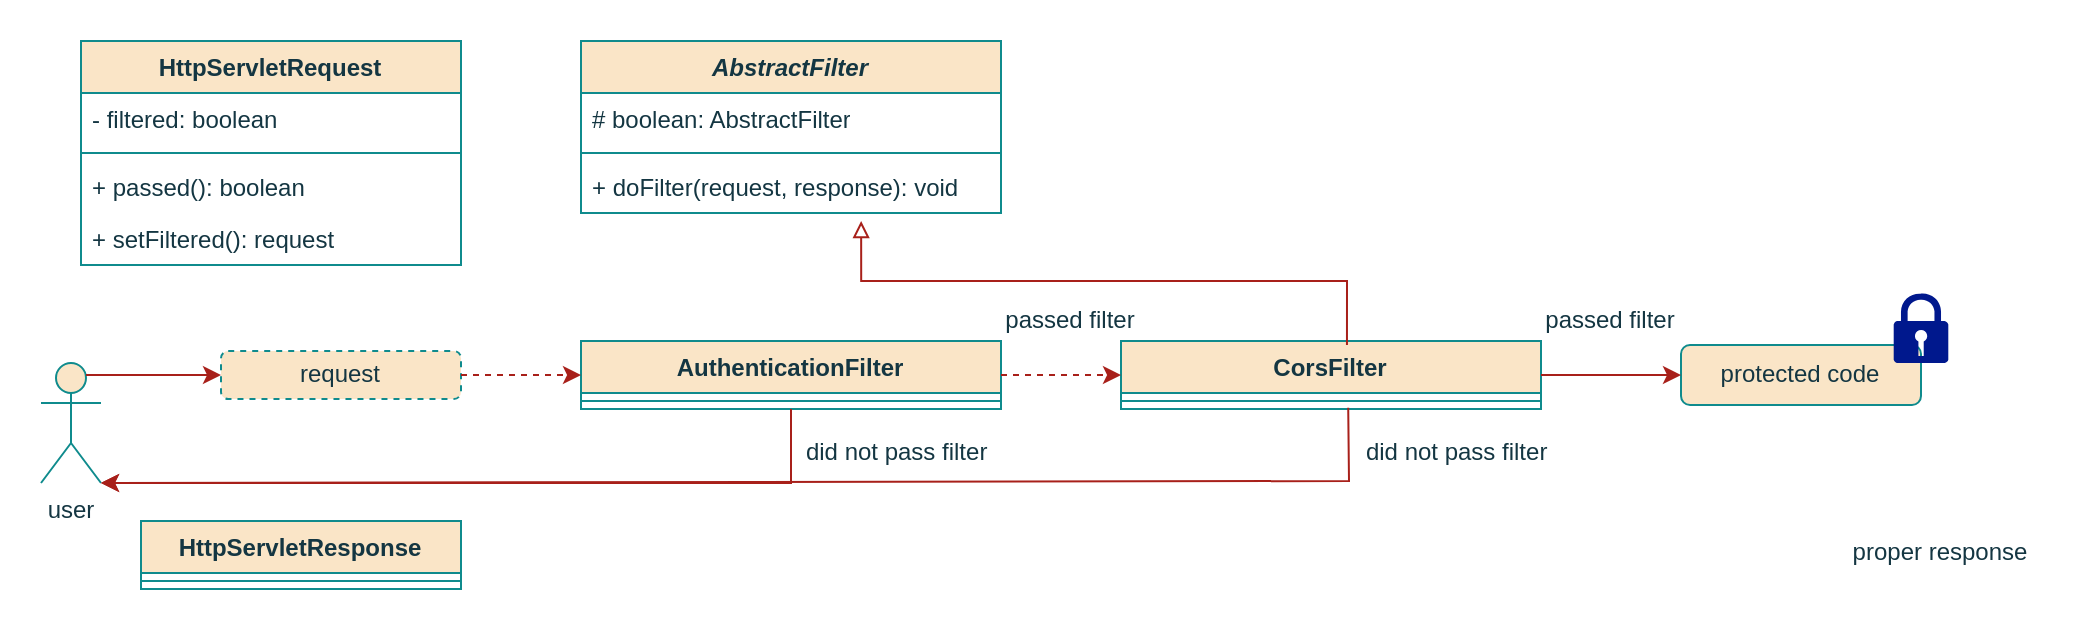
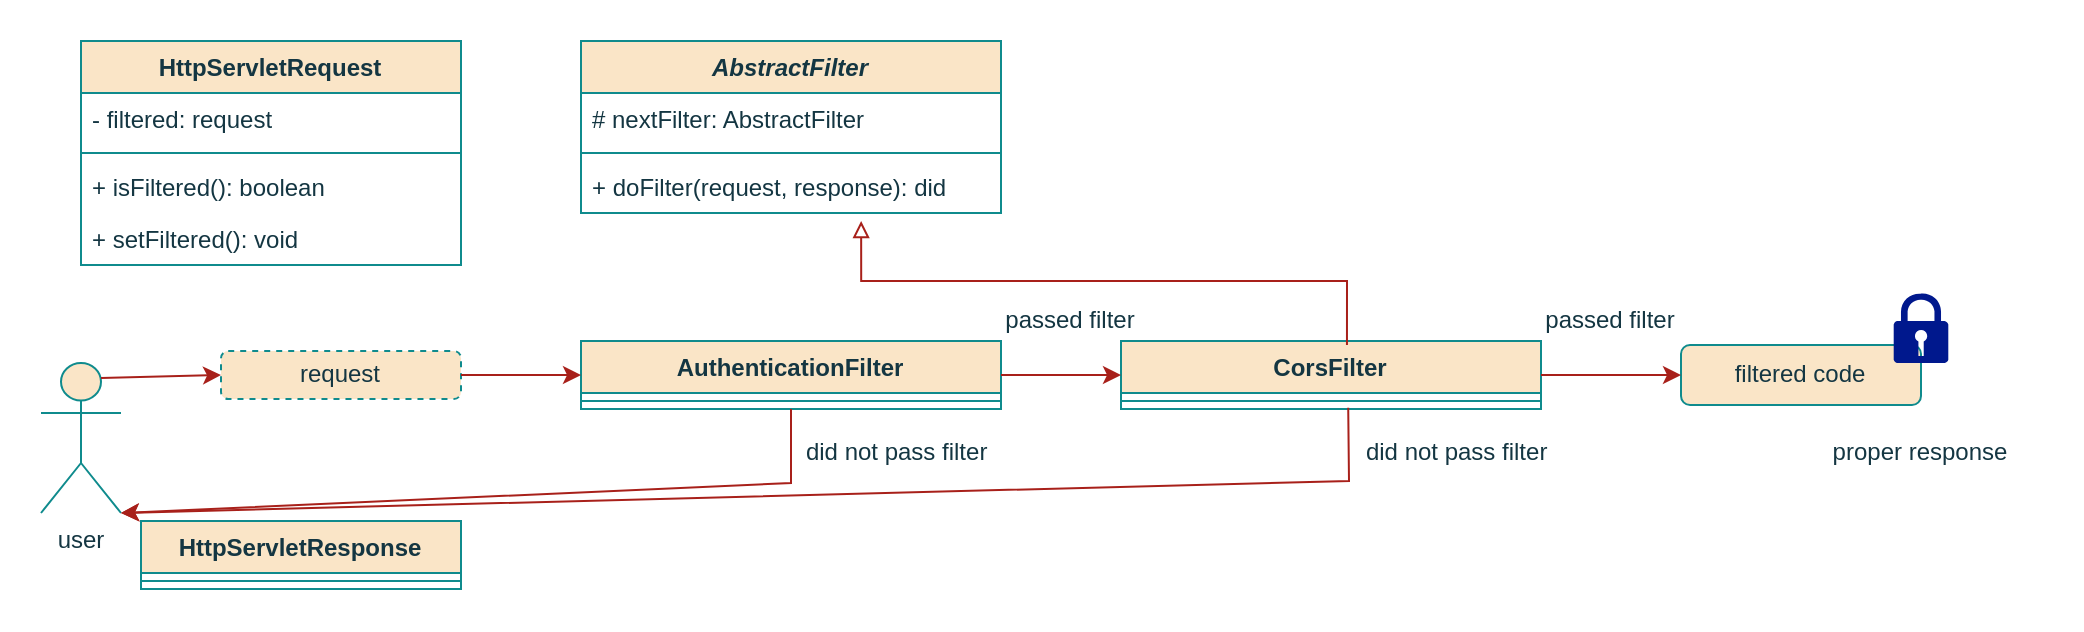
(202, 121) -> (205, 121)
(742, 121) -> (759, 121)
(208, 189) -> (226, 189)
(793, 204) -> (793, 204)
(239, 241) -> (215, 241)
(516, 375) -> (516, 375)
(1056, 375) -> (1056, 375)
(1801, 375) -> (1801, 375)
(71, 423) -> (81, 438)
(1941, 553) -> (1921, 453)
